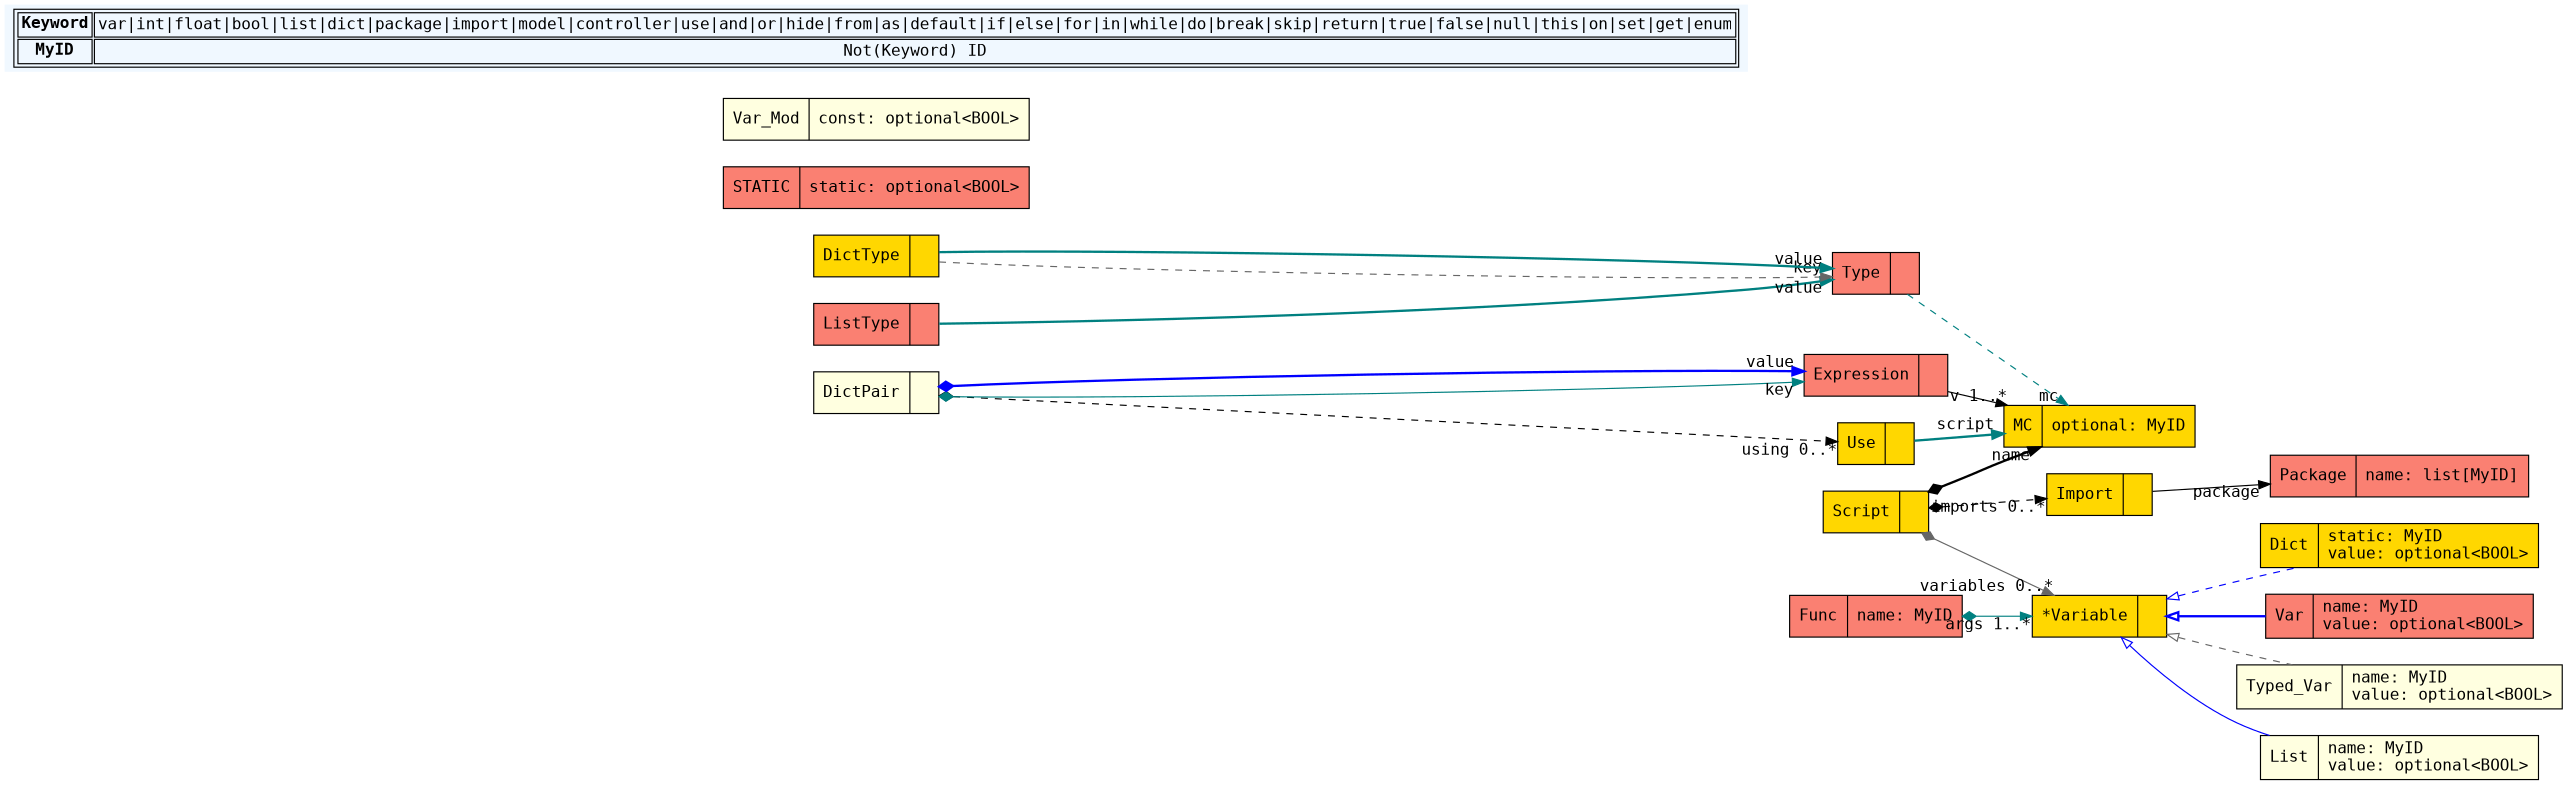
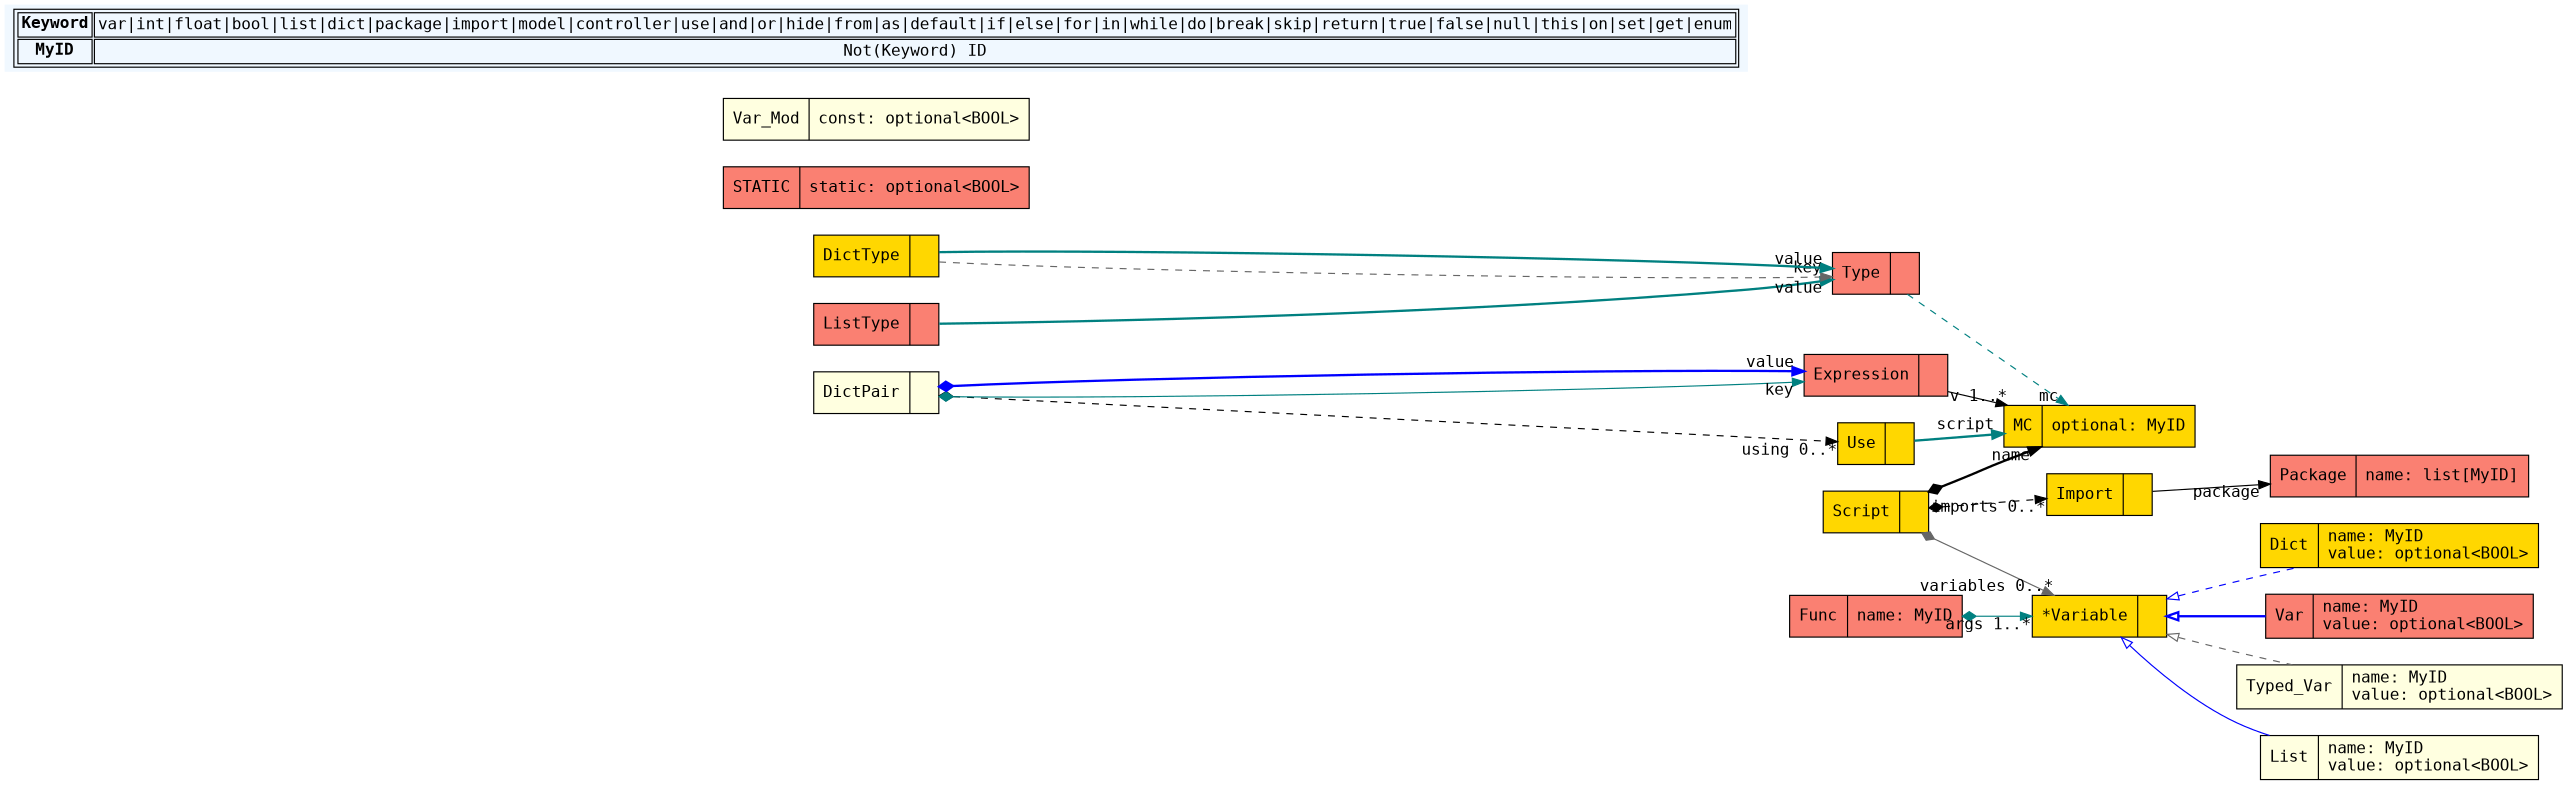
(2386, 536) -> (2376, 536)
